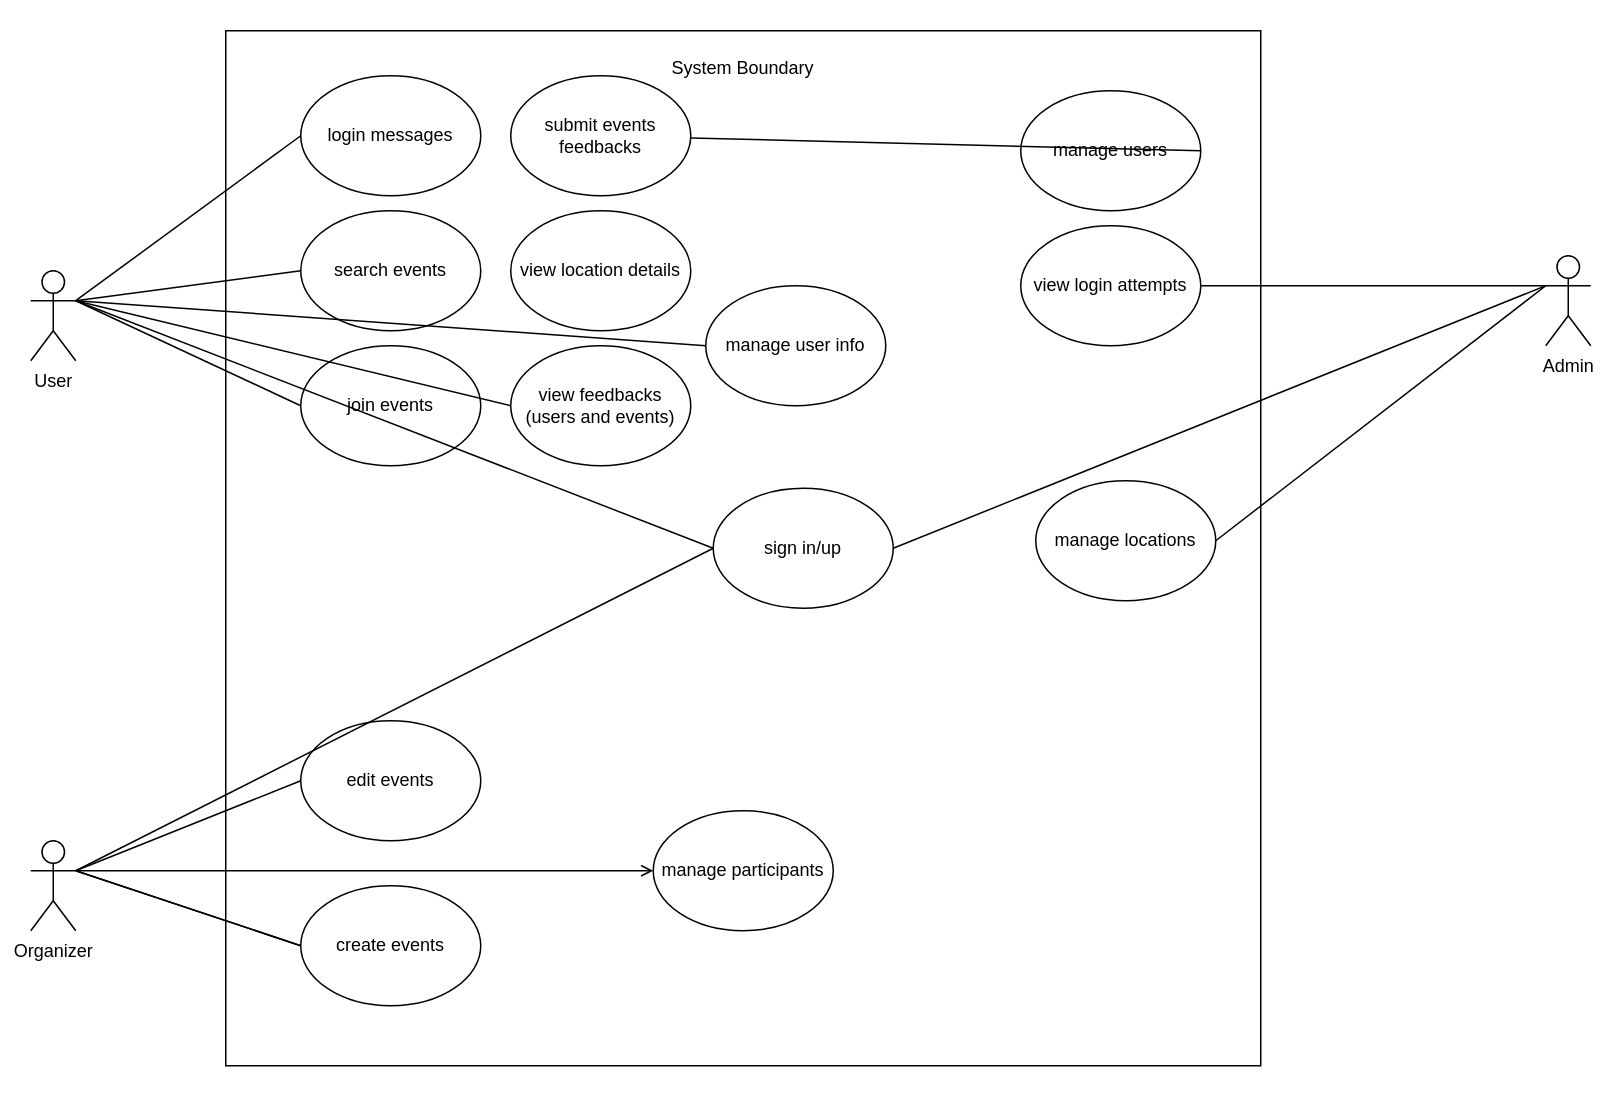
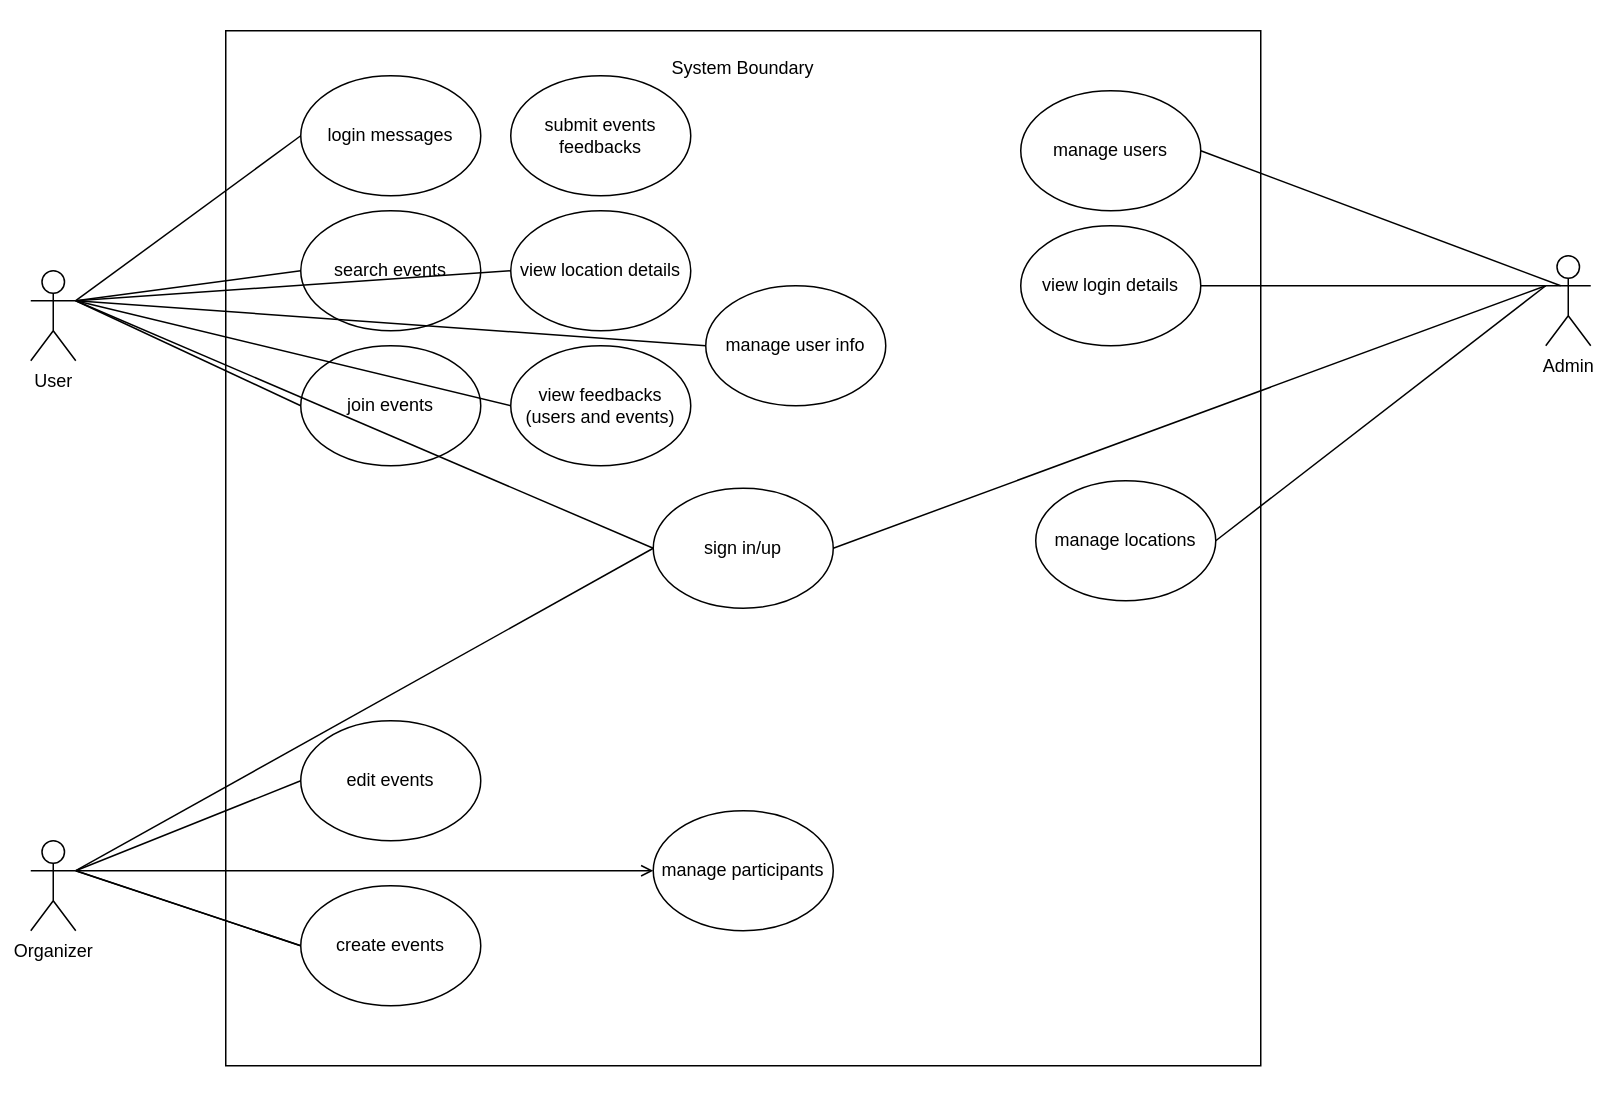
(946, 144) -> (1376, 216)
none -> (300, 285)
(1111, 286) -> (1111, 286)
(803, 548) -> (743, 548)
